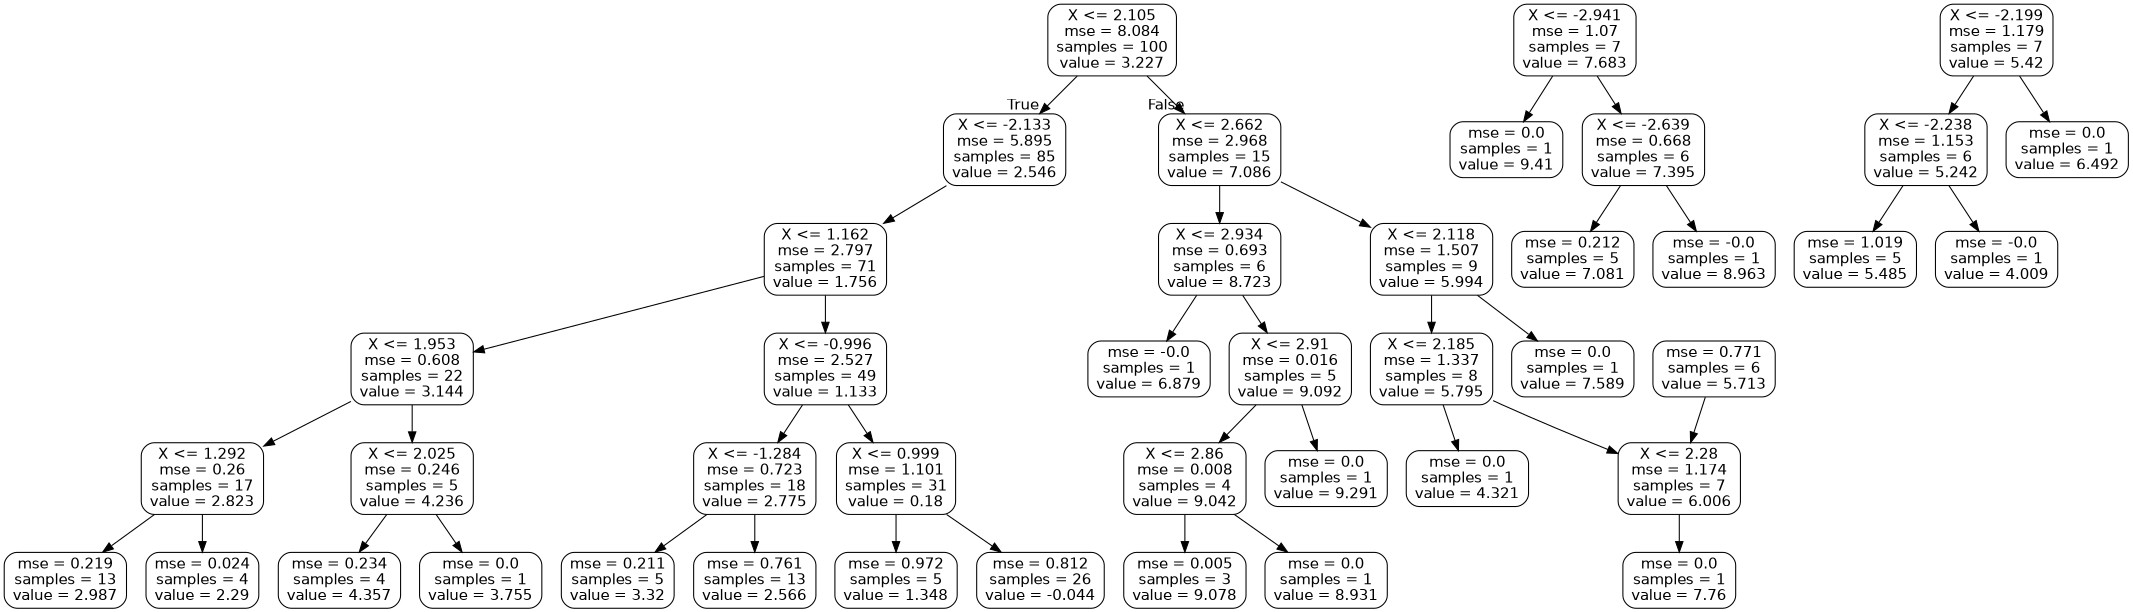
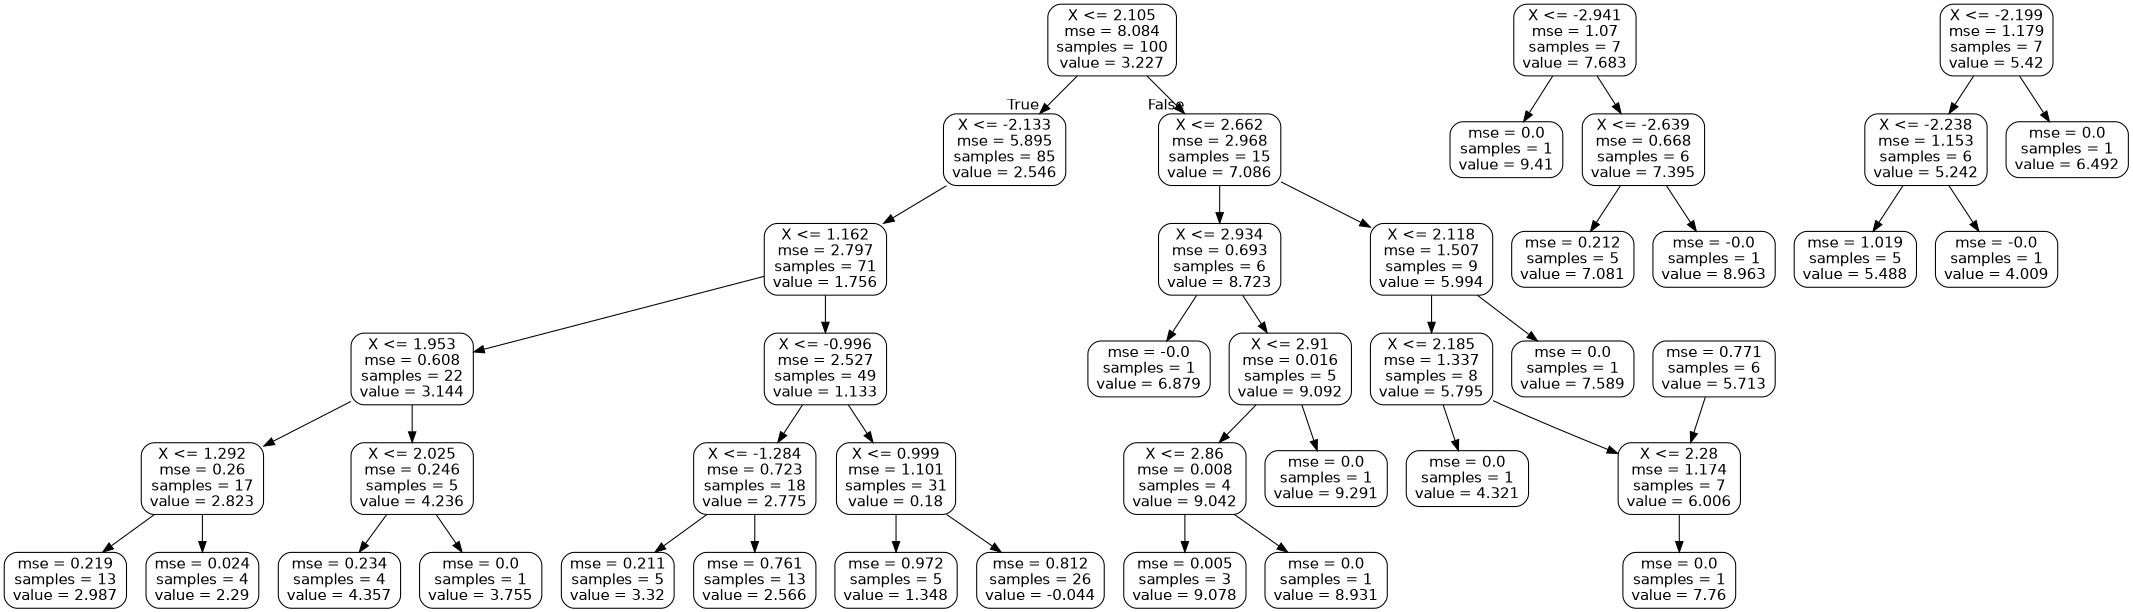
(1855, 259) -> (1855, 259)
